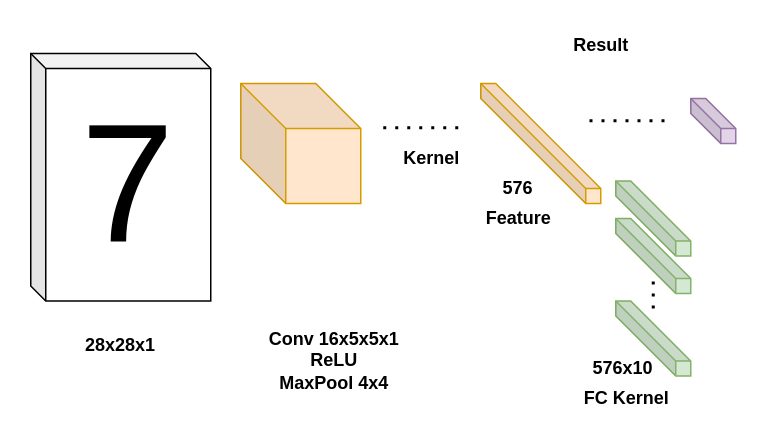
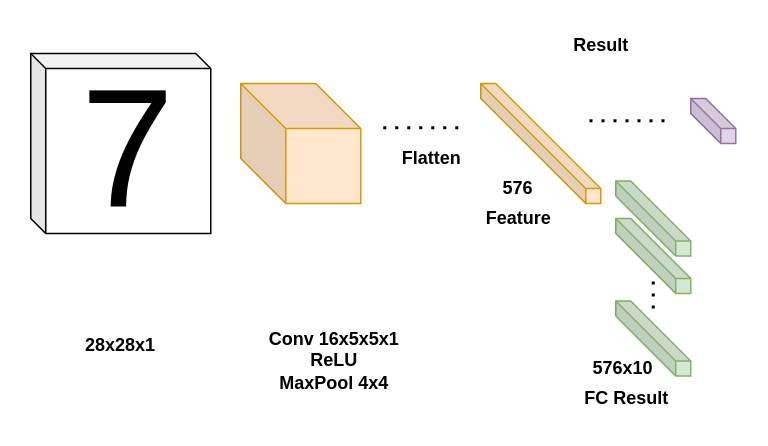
(432, 158) -> (432, 158)
(121, 177) -> (121, 143)
(627, 398) -> (627, 398)
